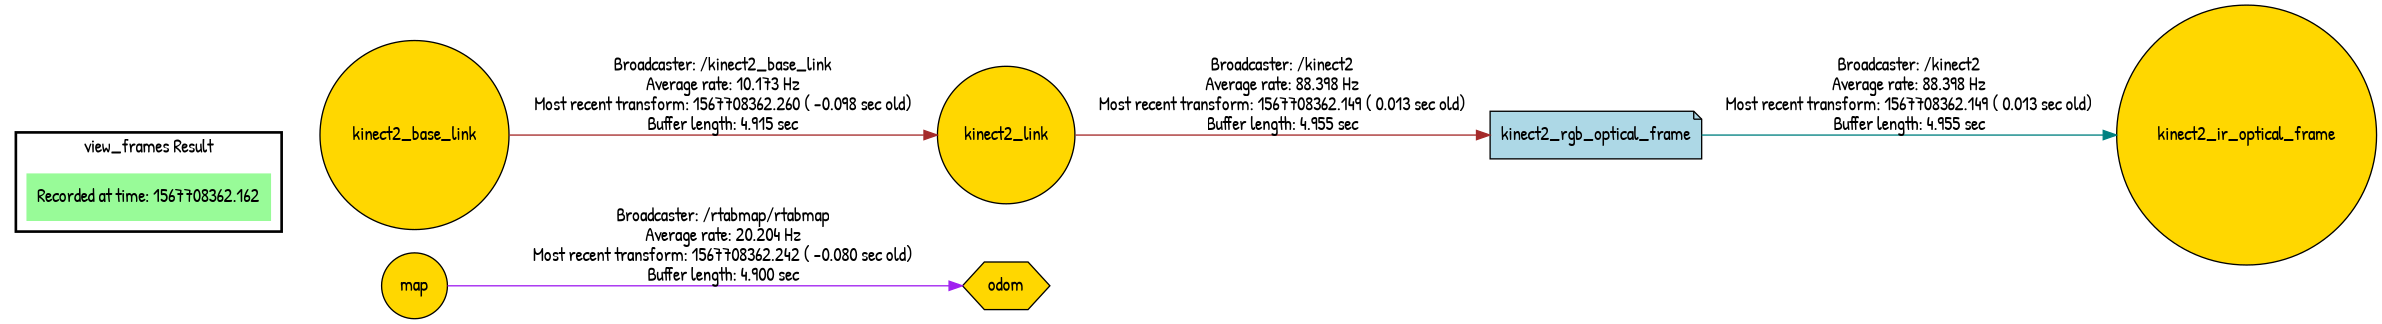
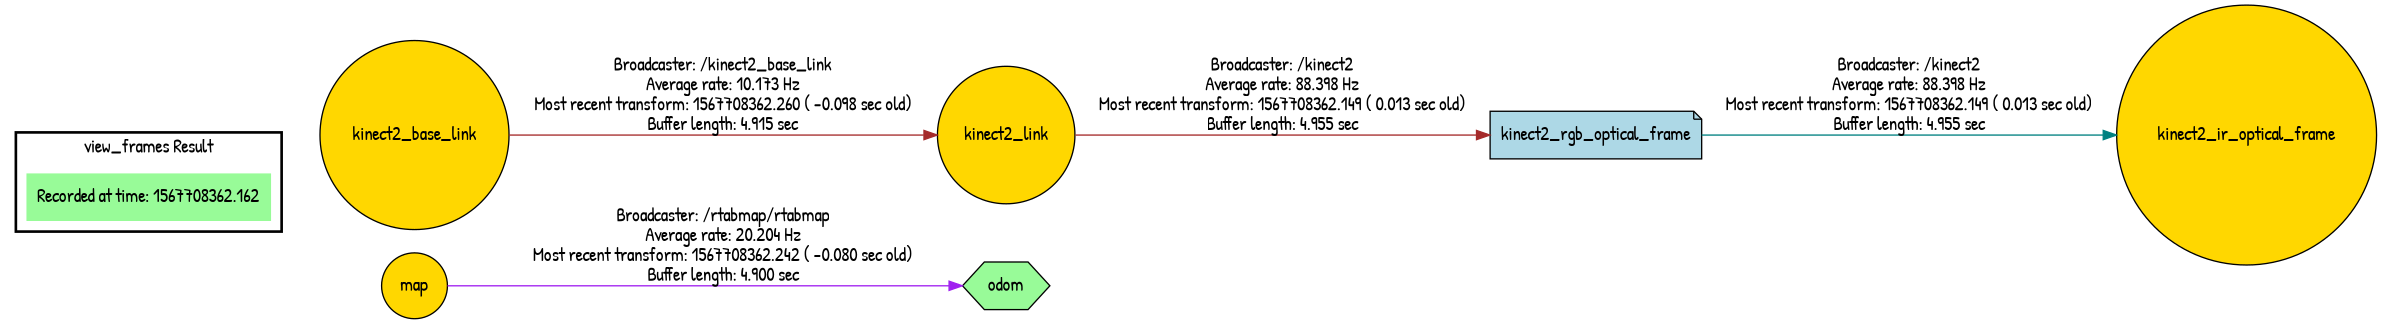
(1006, 286) -> (1006, 286)
